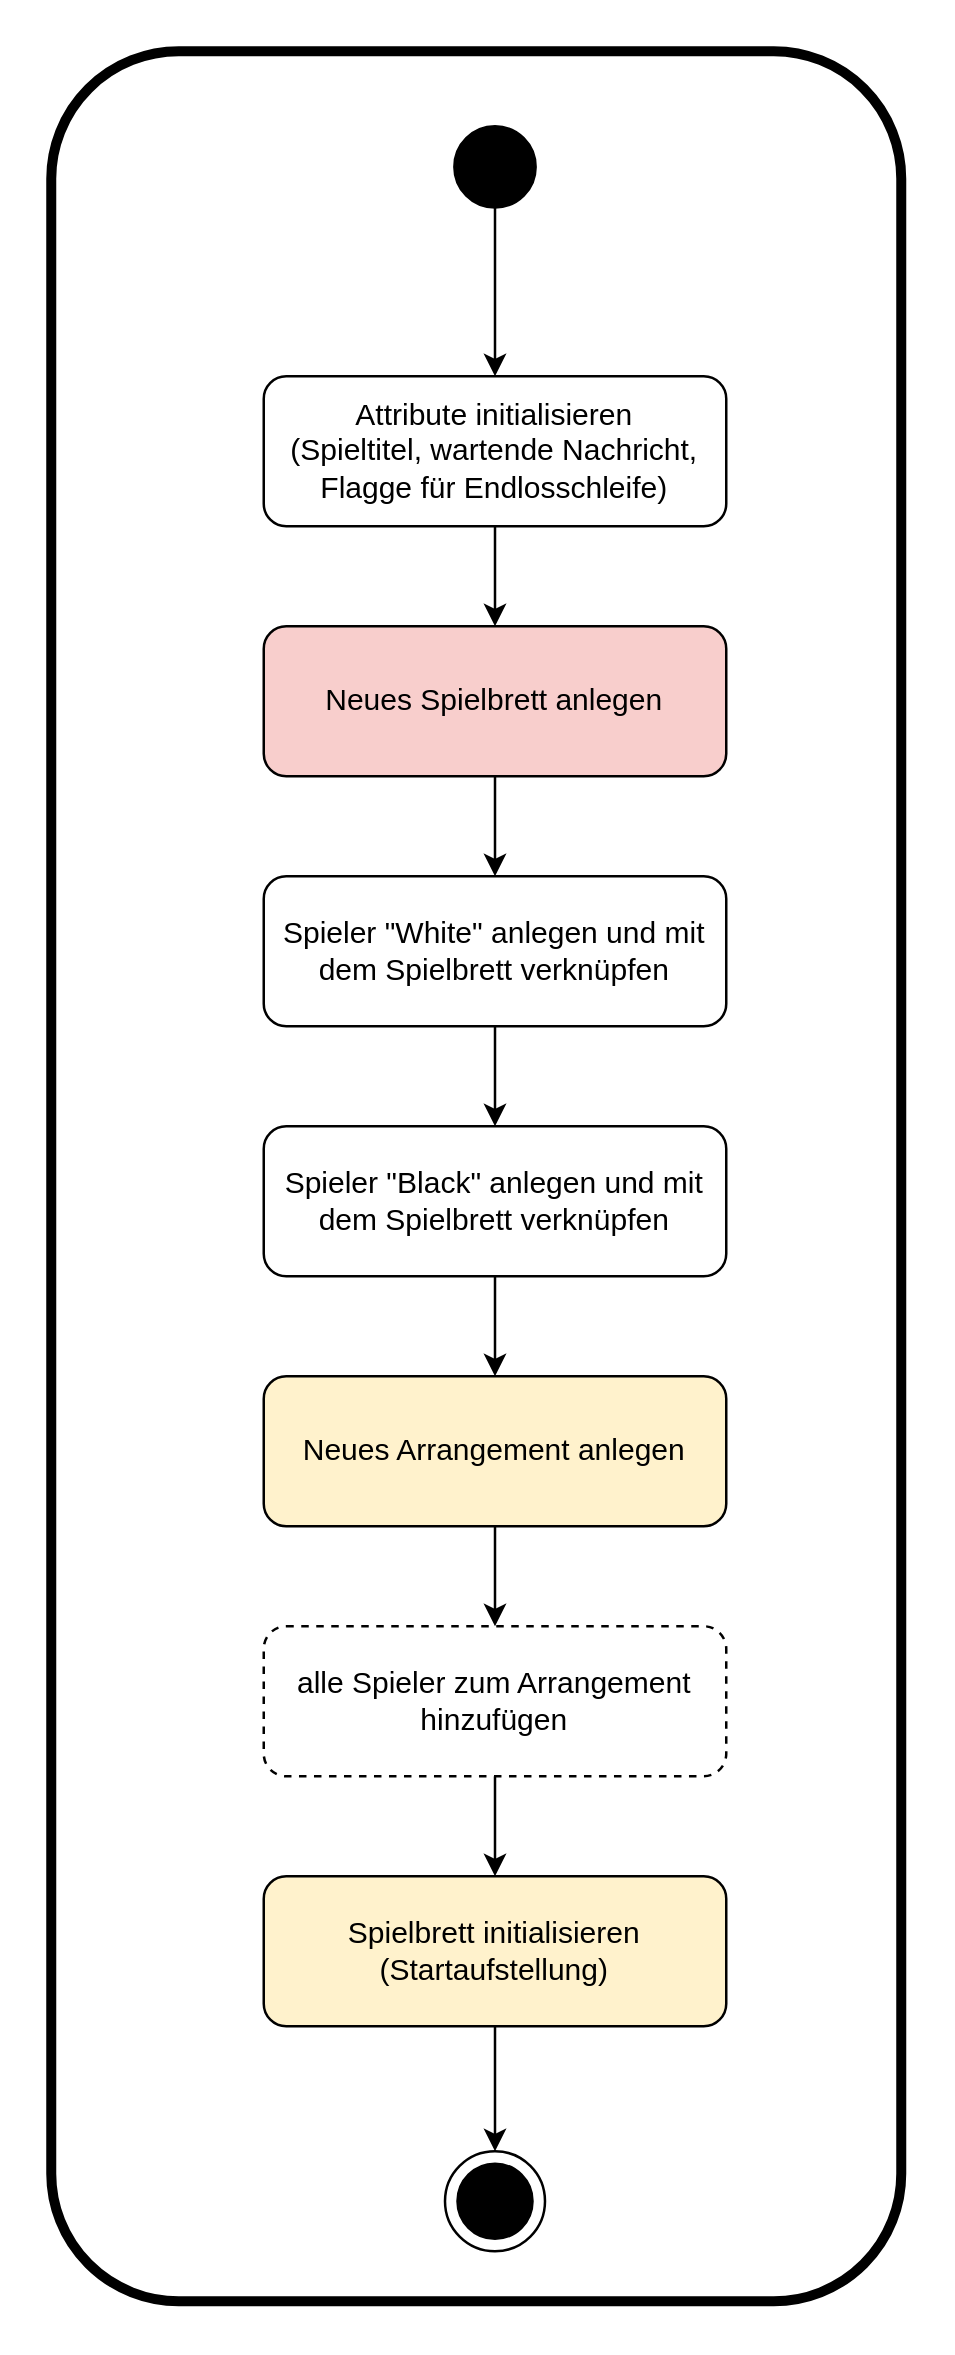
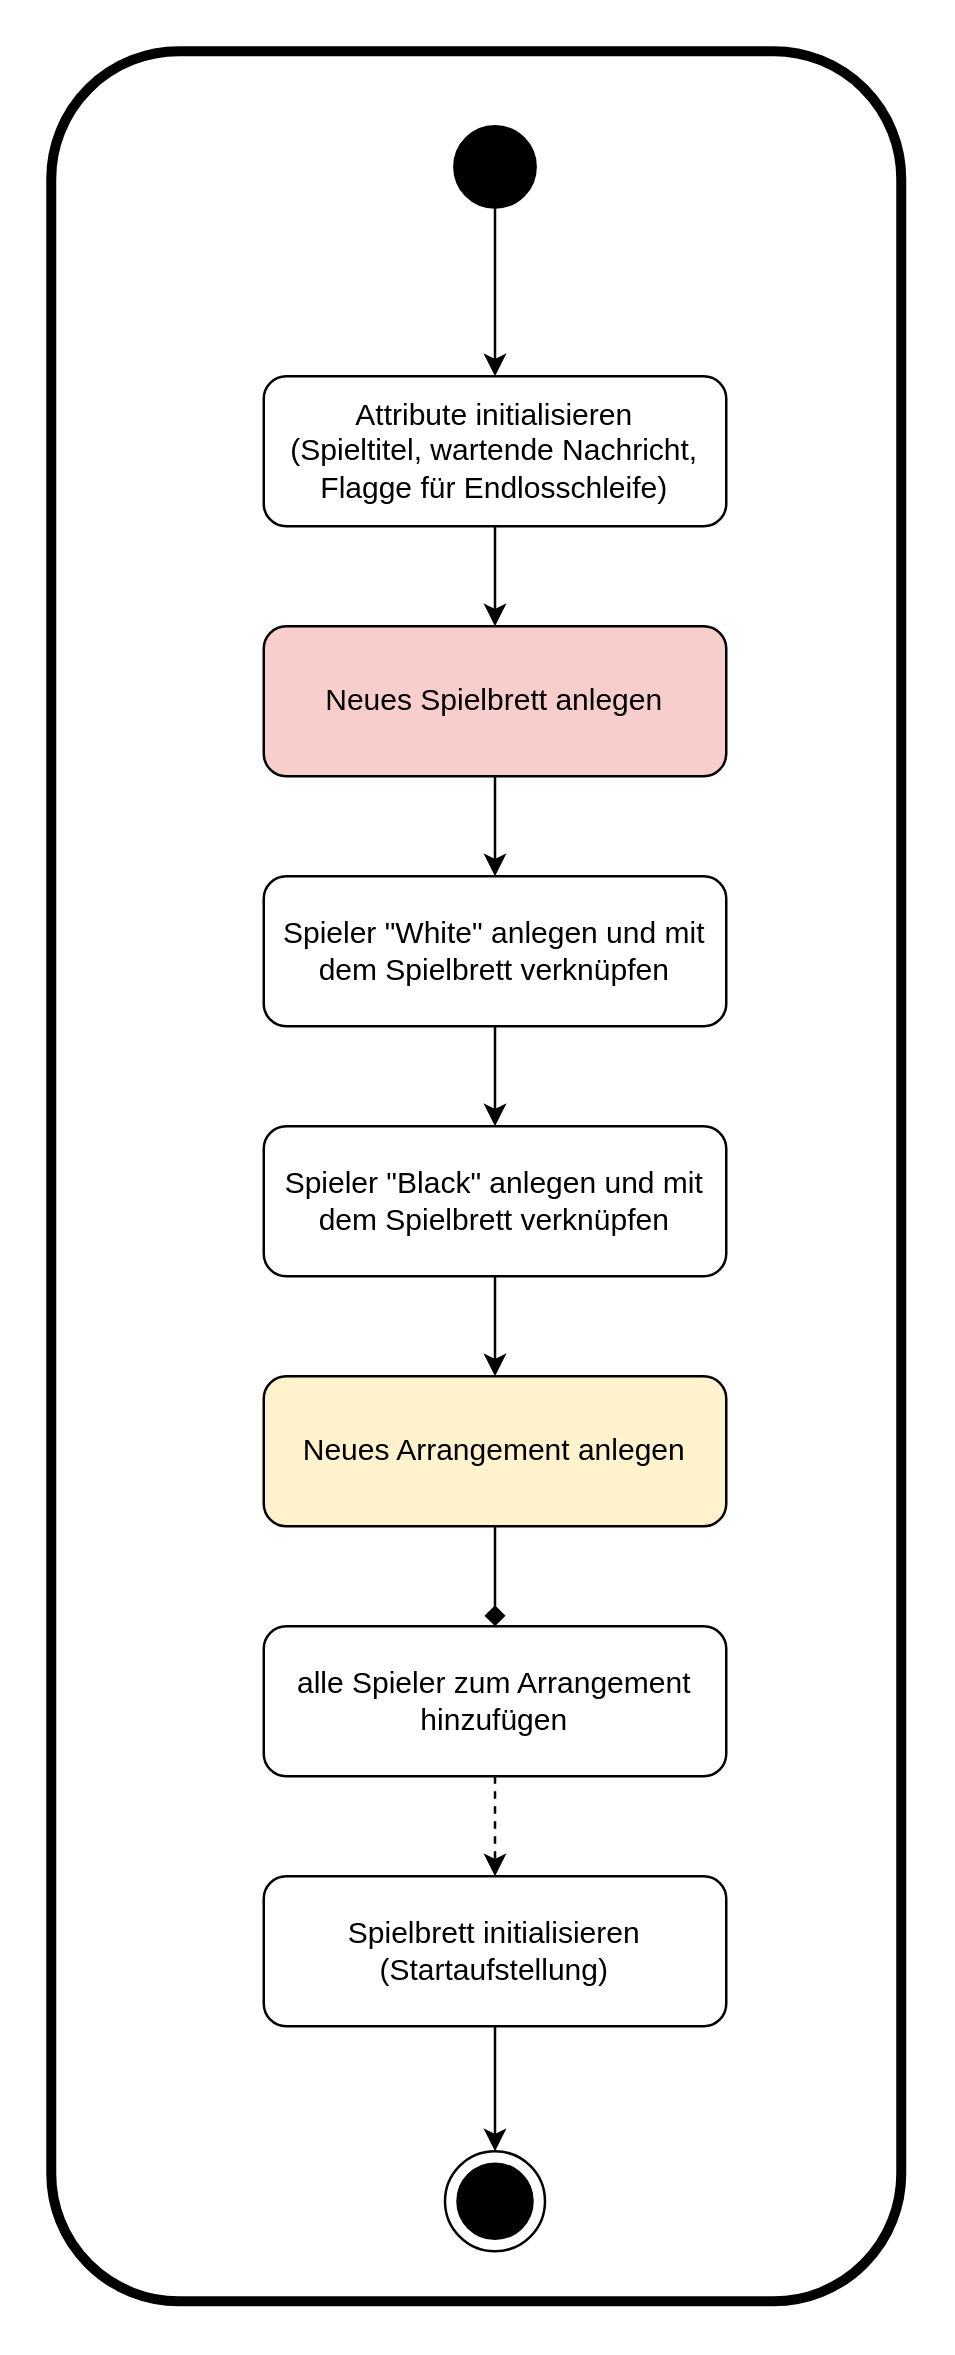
(495, 1607) -> (495, 1606)
(495, 1701) -> (495, 1701)
(495, 1814) -> (495, 1814)
(495, 1951) -> (495, 1951)
